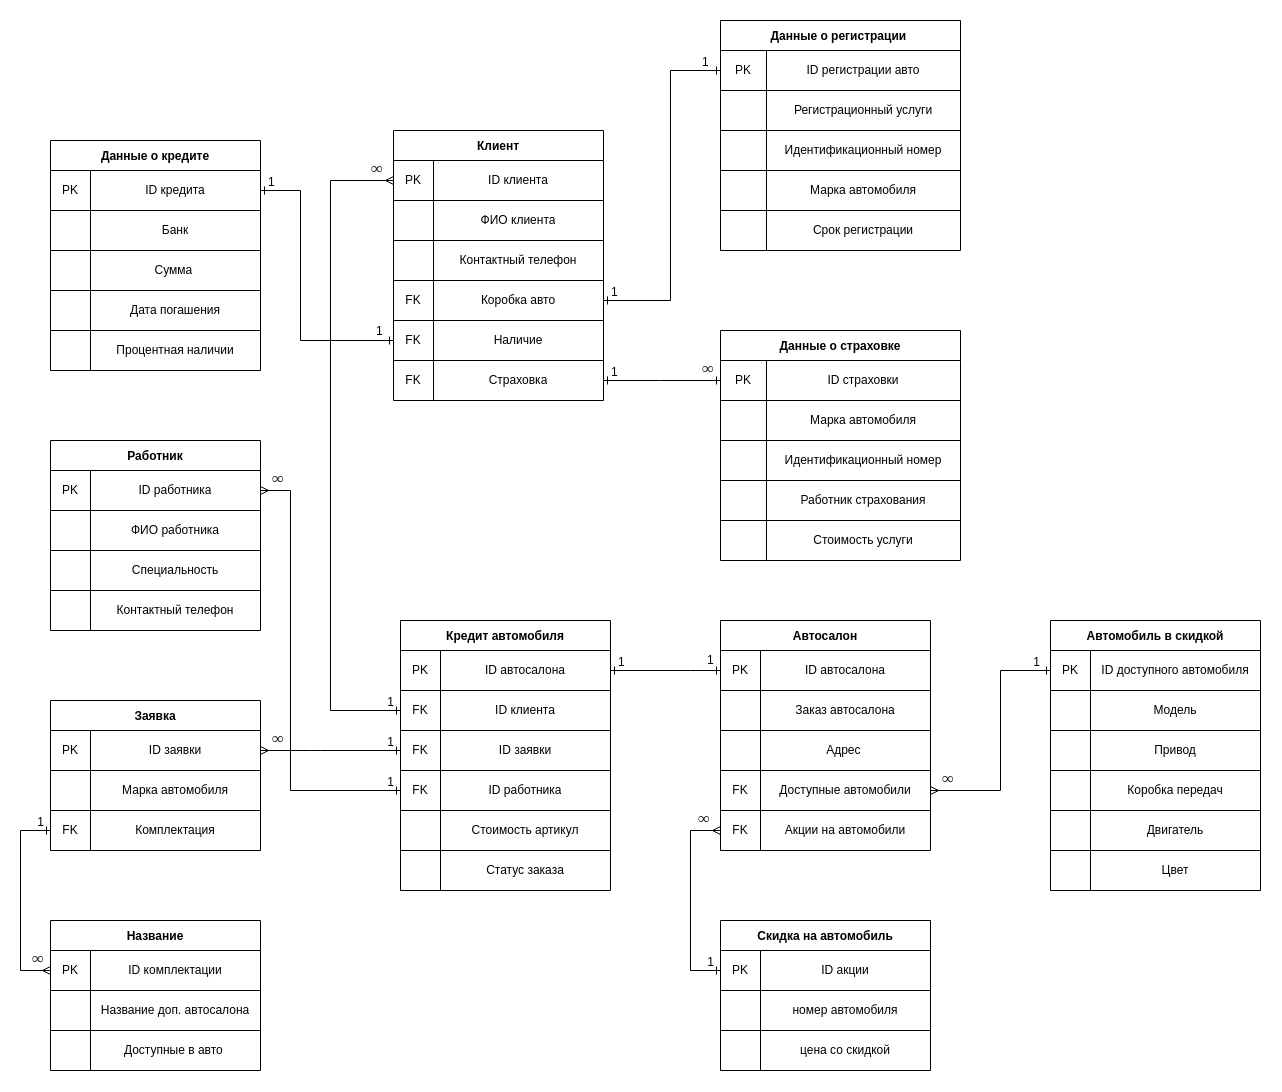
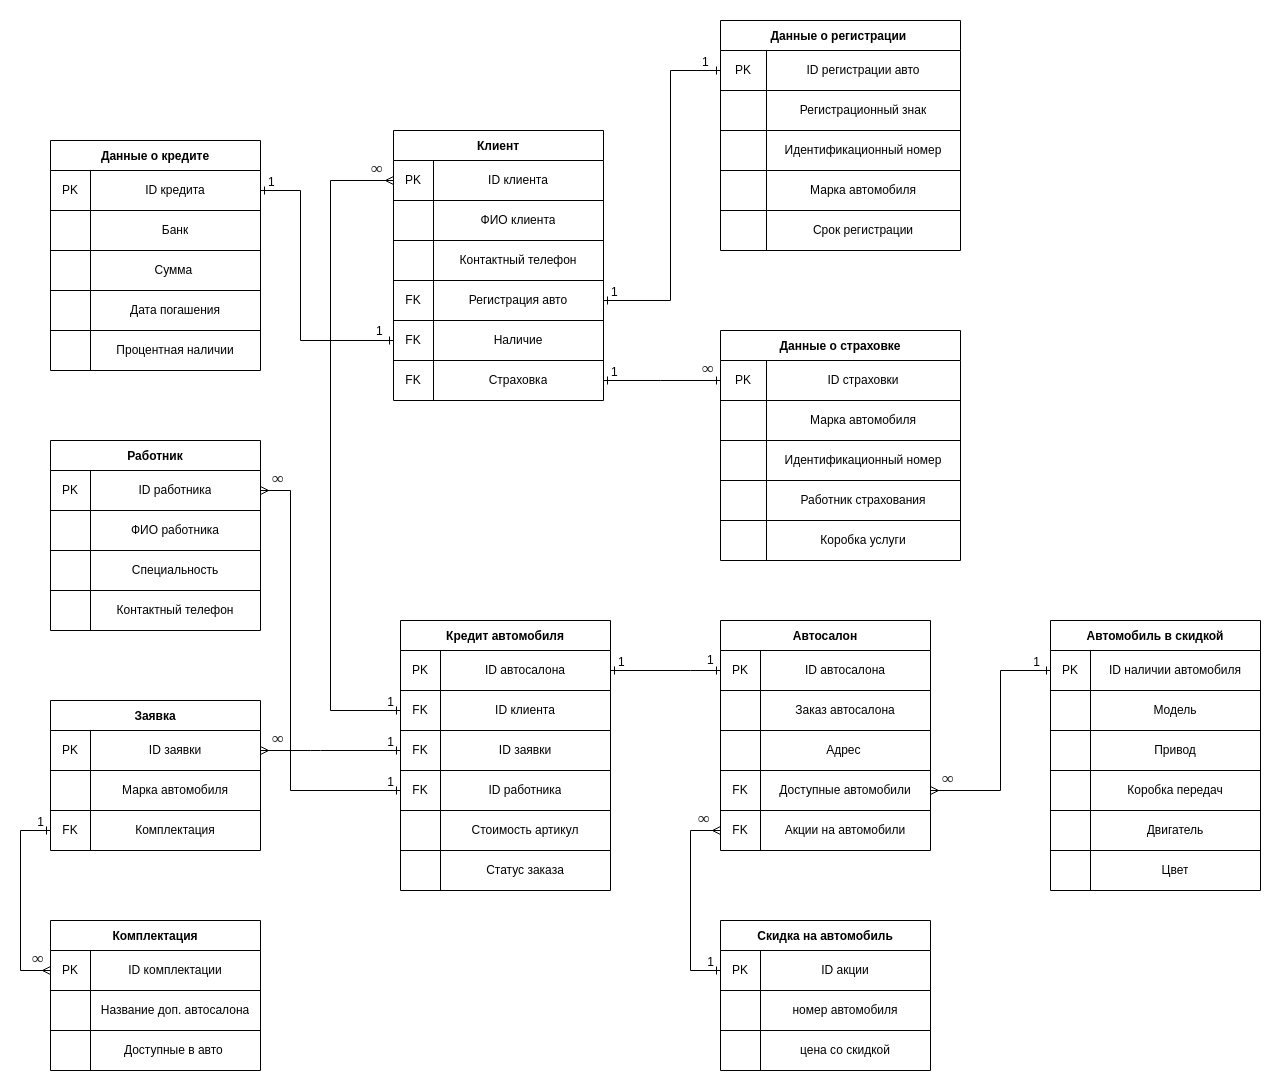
(864, 111) -> (864, 111)
(519, 301) -> (519, 301)
(864, 541) -> (864, 541)
(1176, 671) -> (1176, 671)
(155, 936) -> (155, 936)
